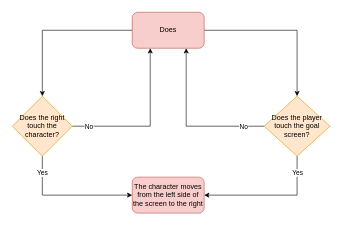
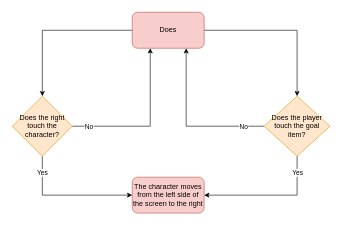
(297, 126) -> (297, 126)
